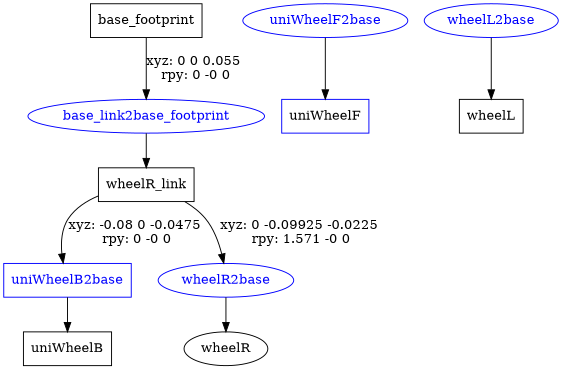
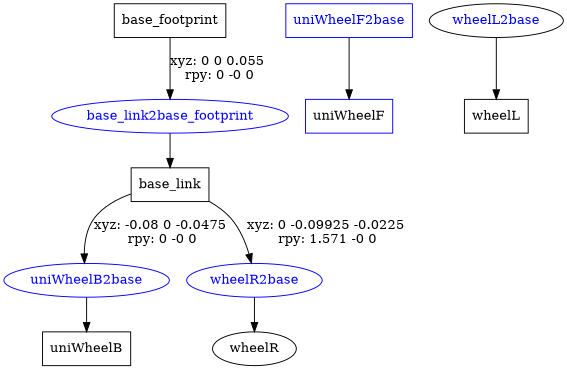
(325, 21) -> (349, 21)
(491, 21) -> (496, 21)
(146, 185) -> (170, 185)
(68, 280) -> (87, 280)
